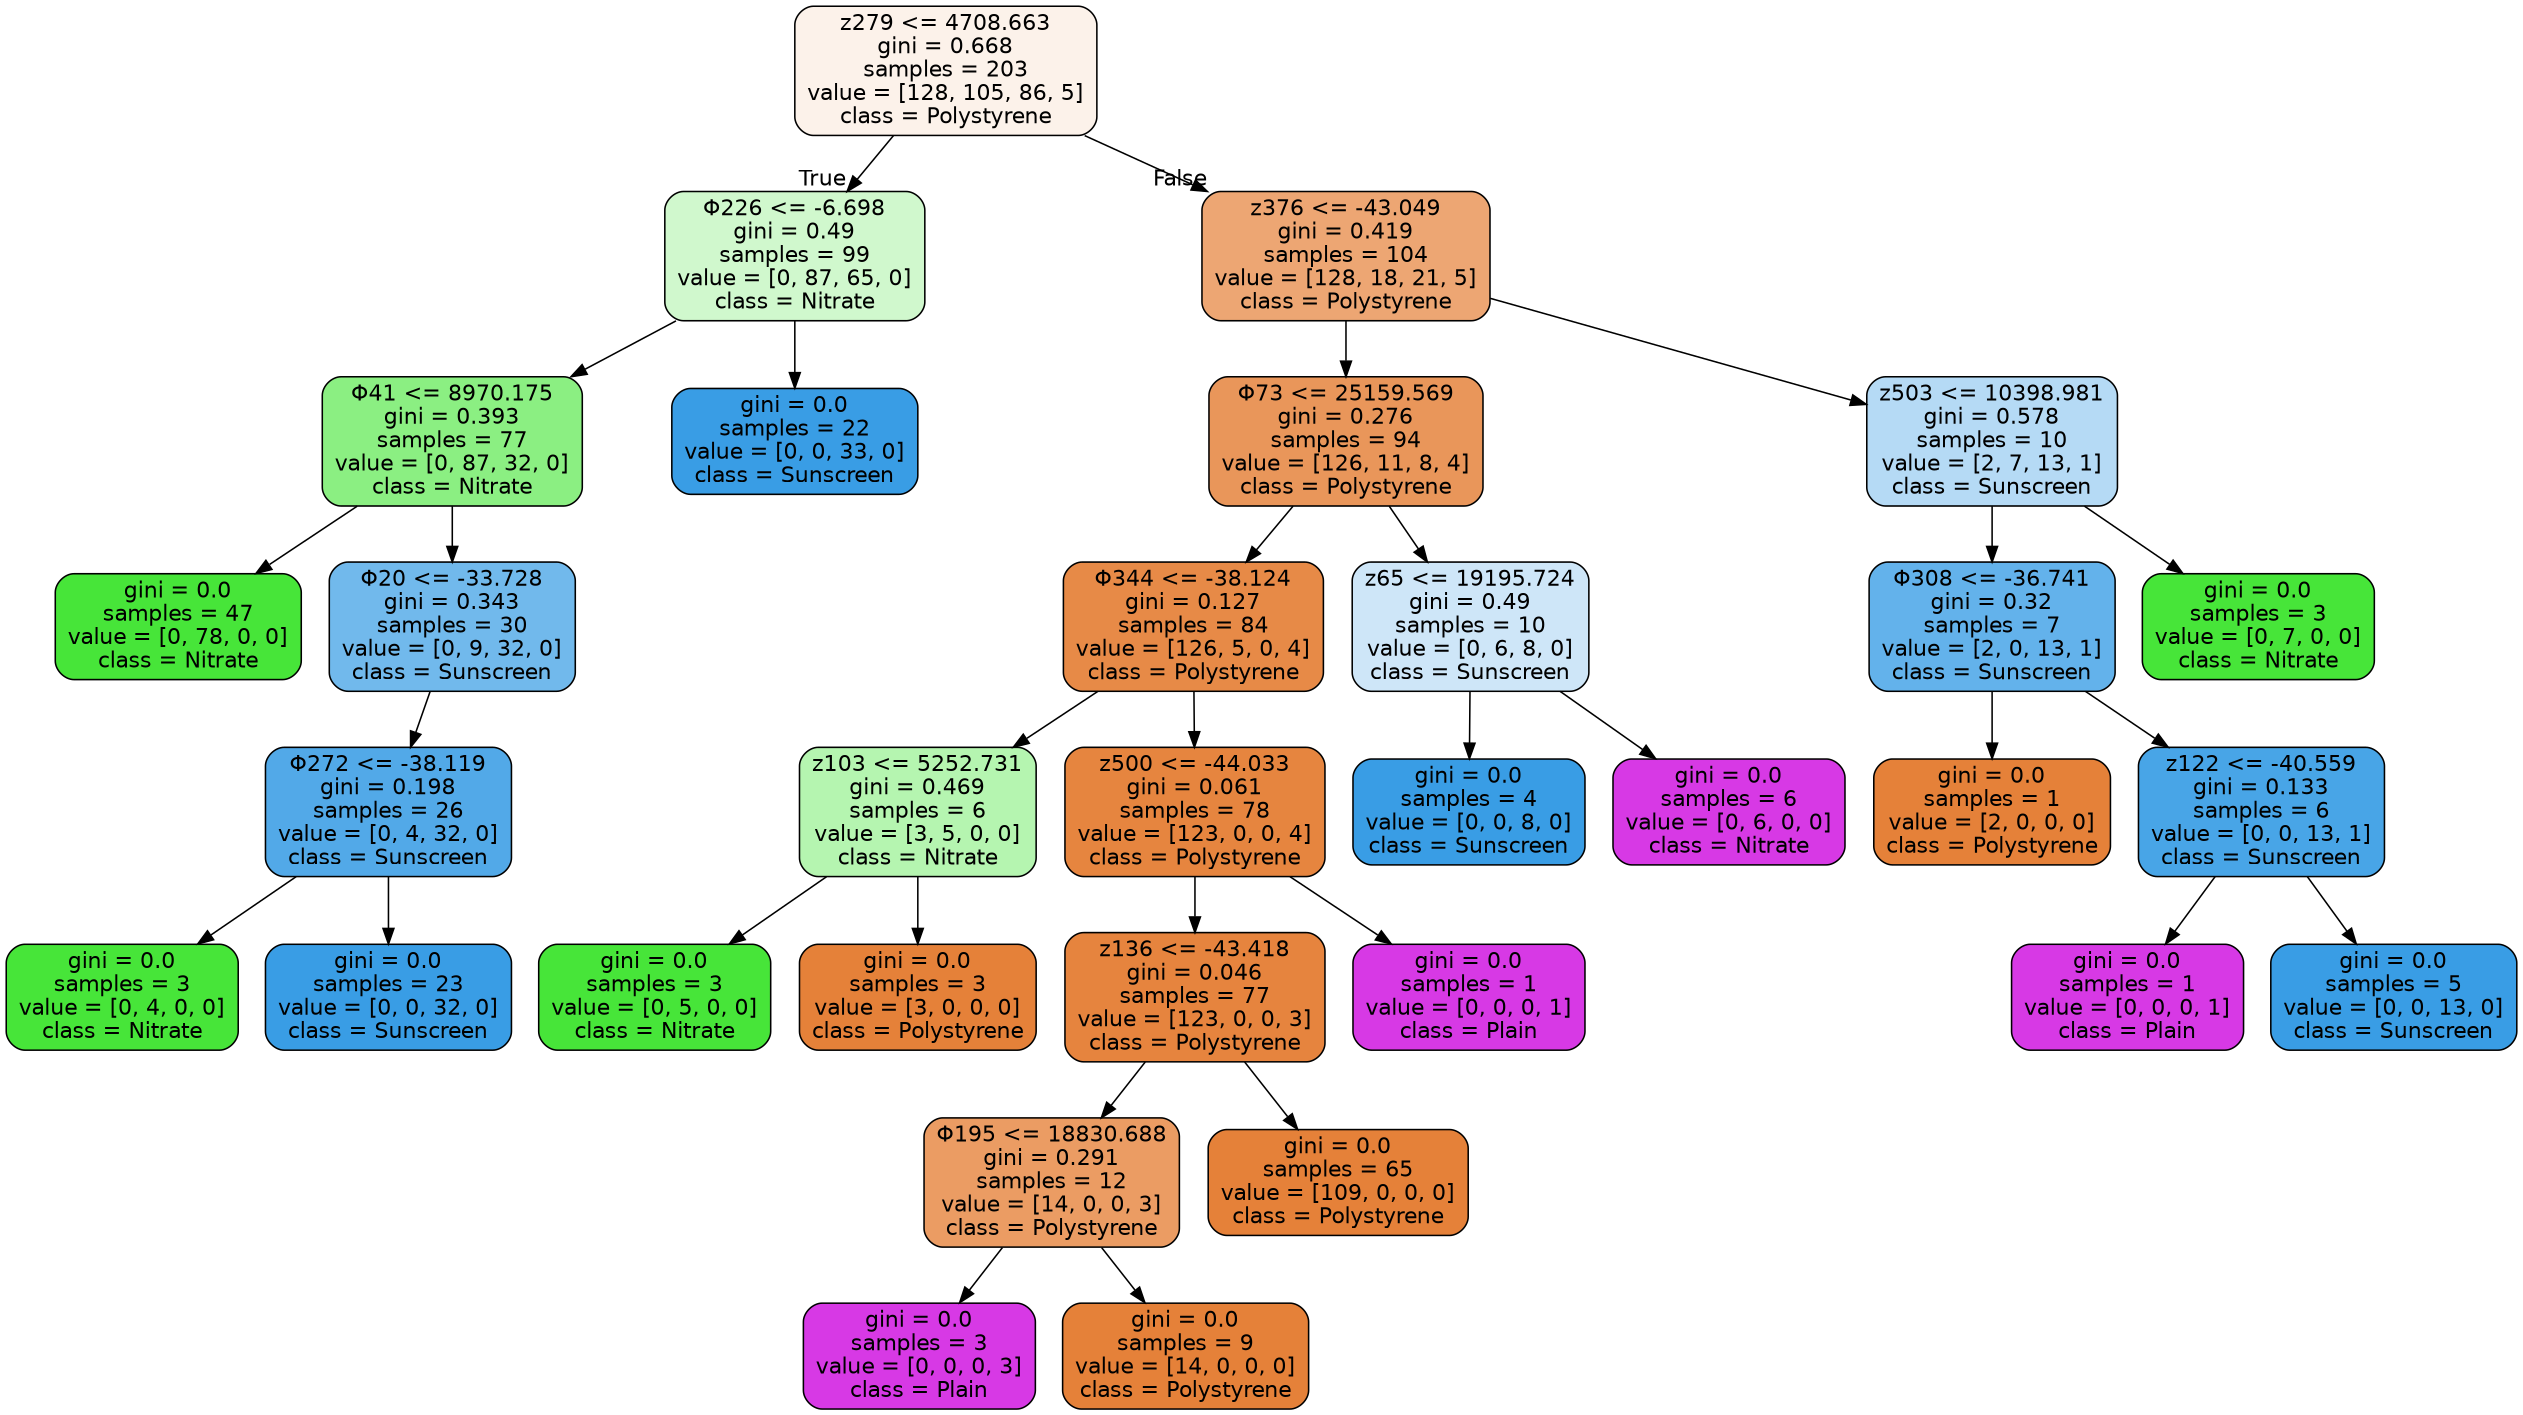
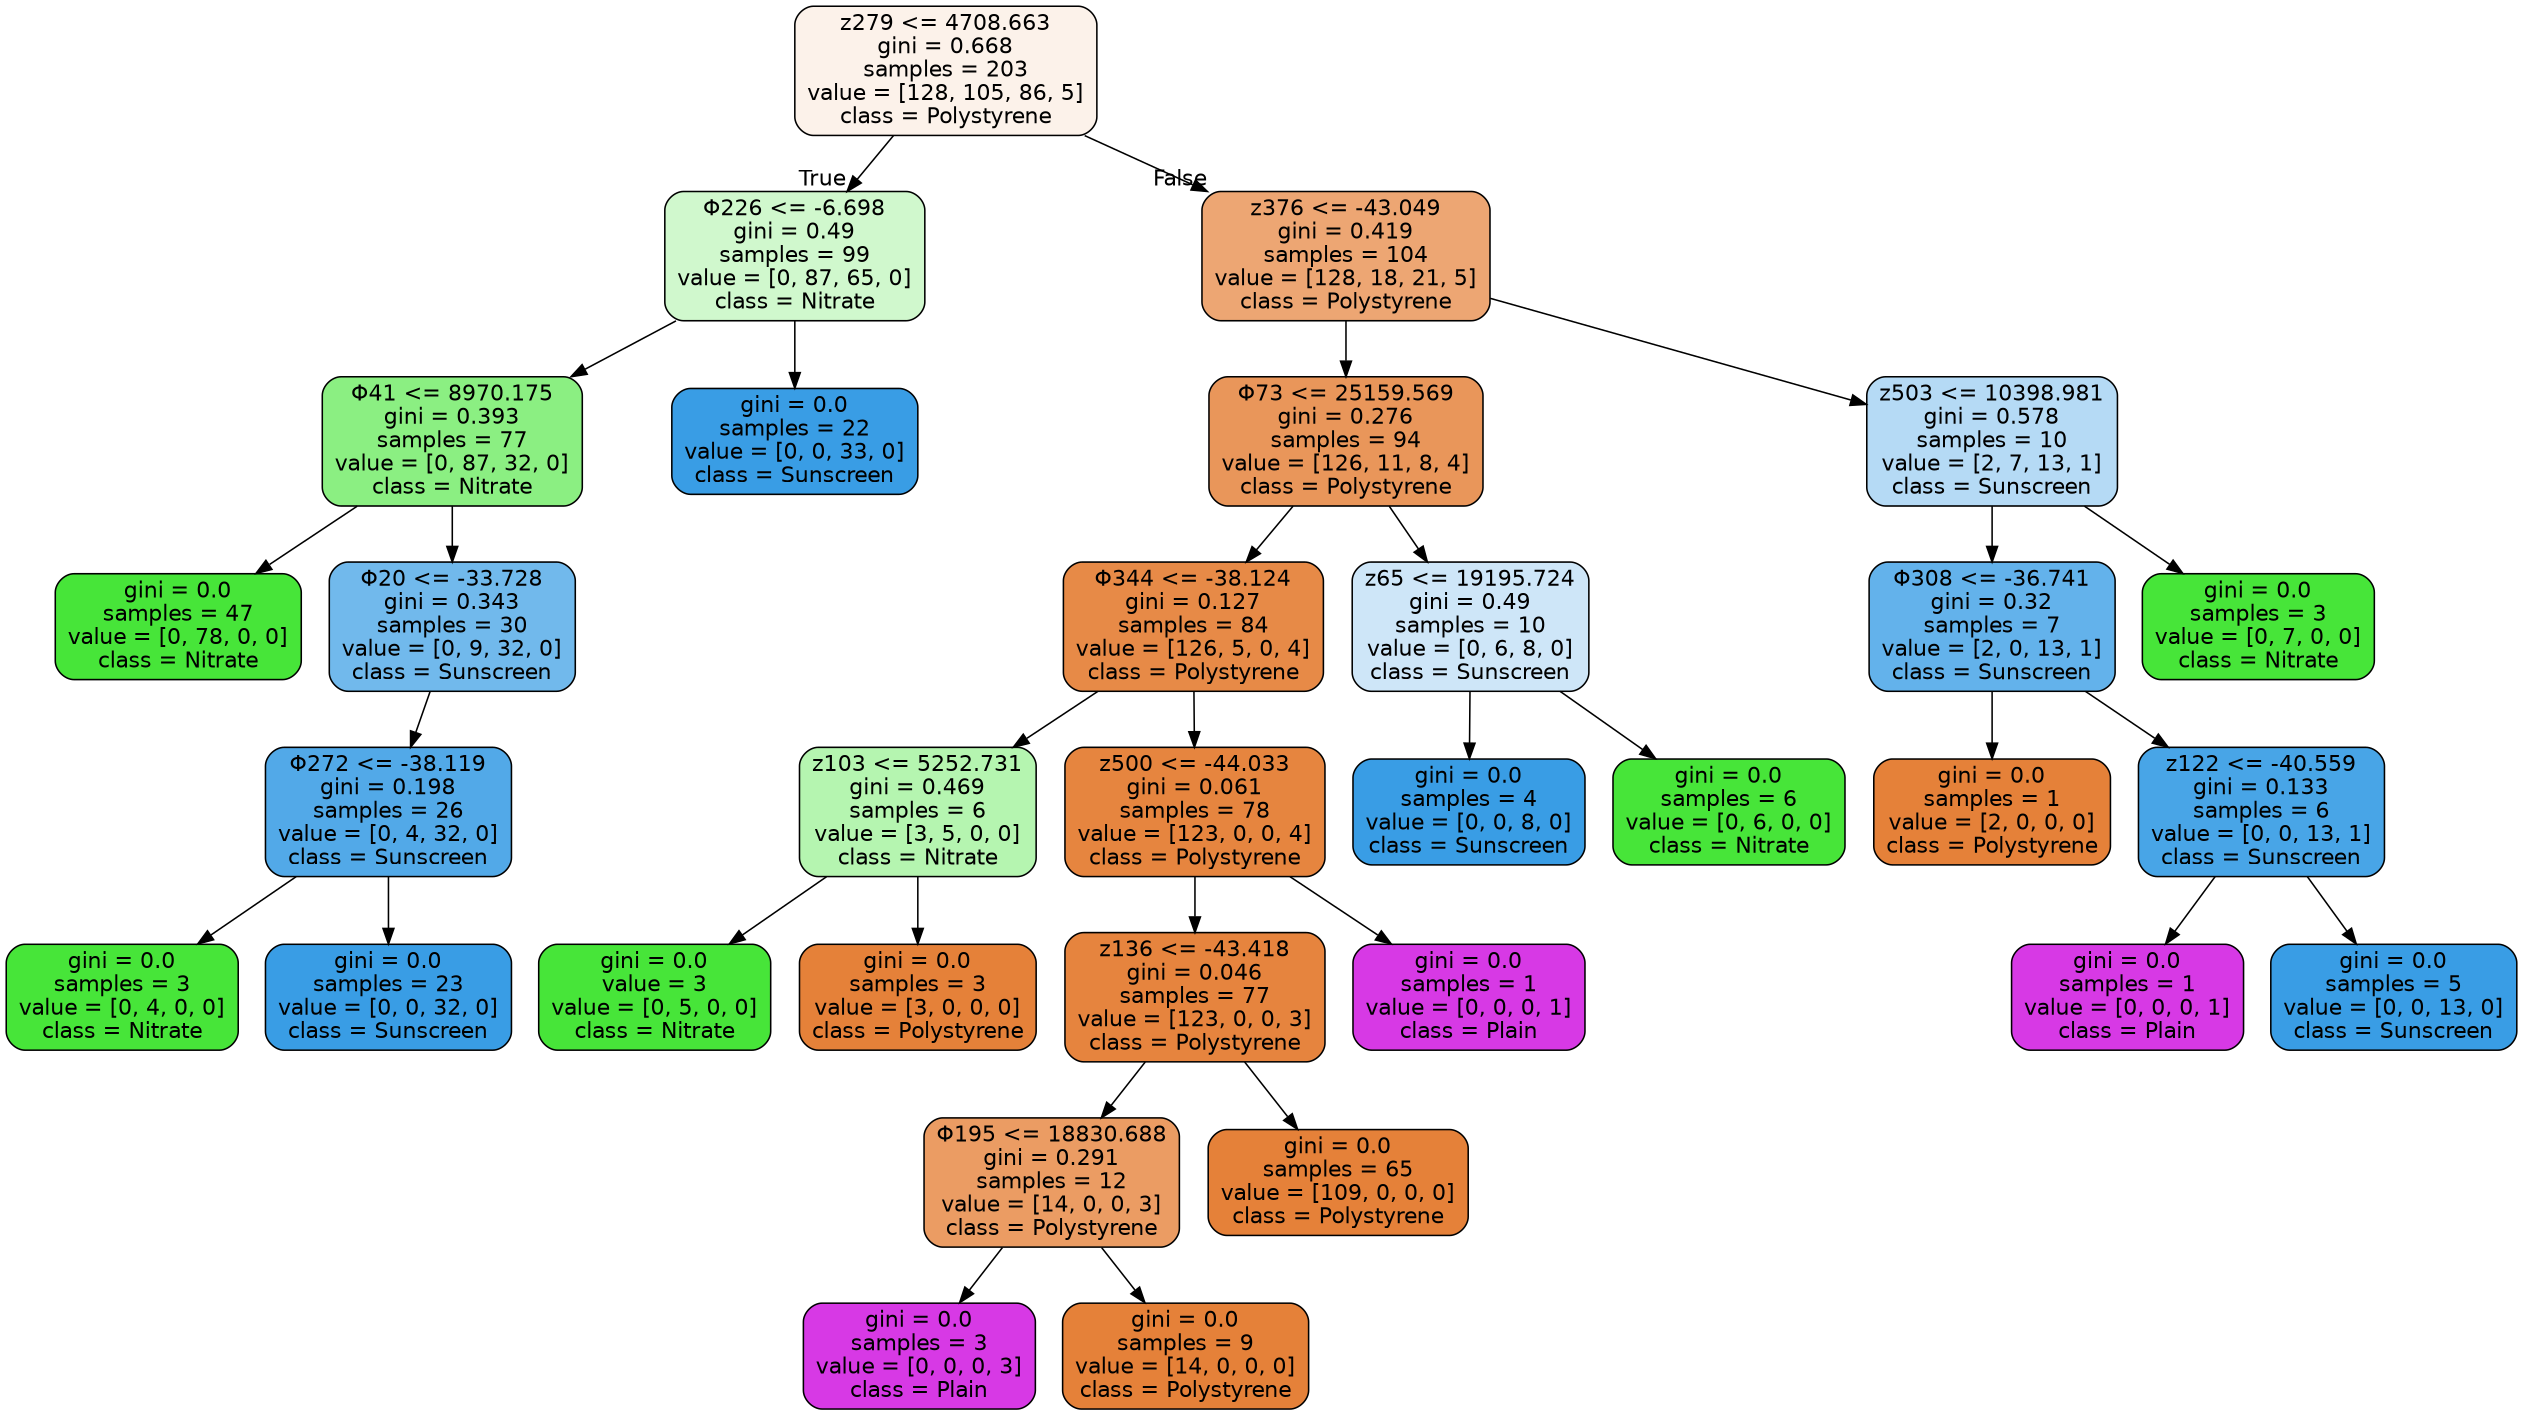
(1729, 812) -> (1729, 812)
(655, 997) -> (655, 997)
